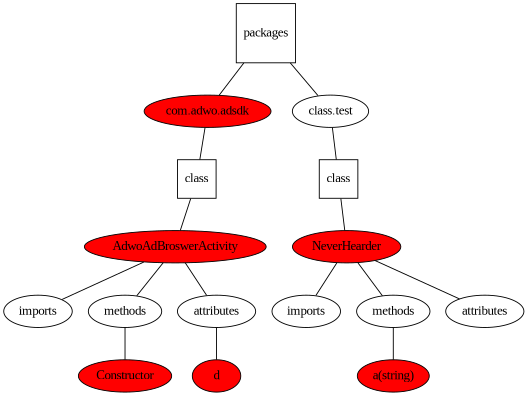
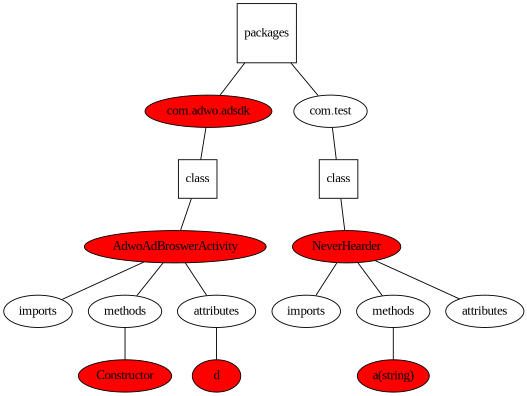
(330, 111) -> (330, 111)
